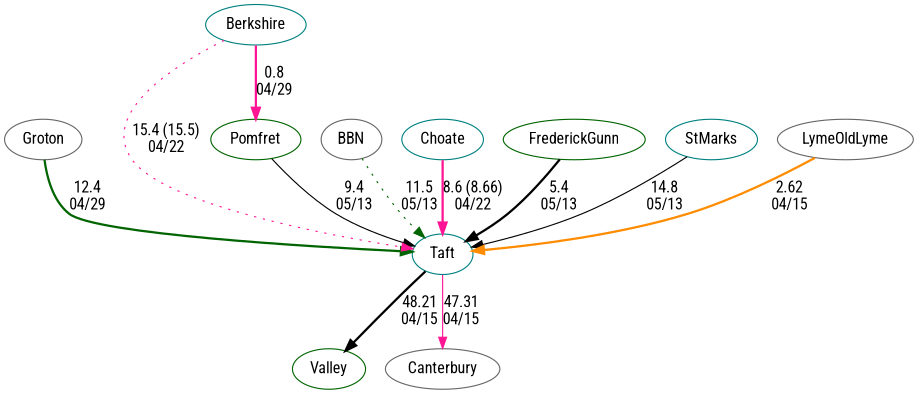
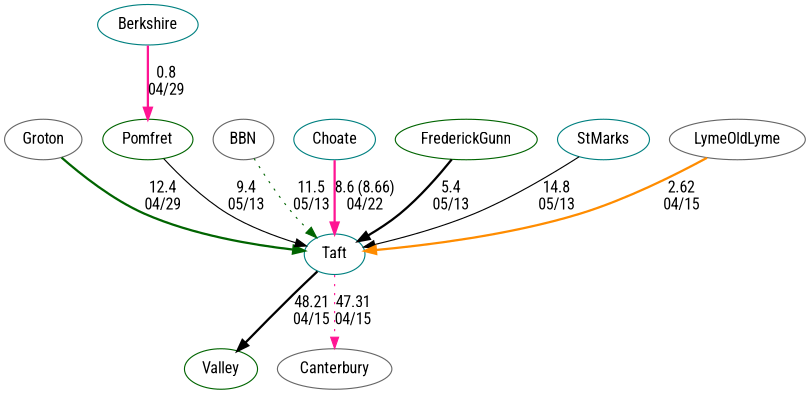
(181, 192) -> none
(443, 306) -> (335, 306)
